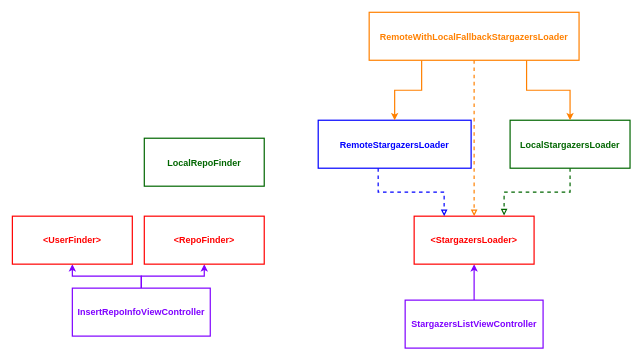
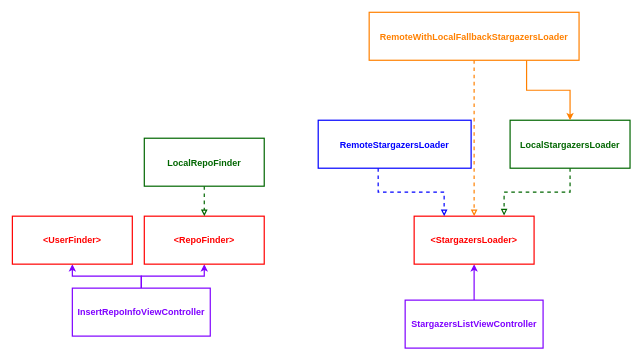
(411, 90) -> none
none -> (204, 198)
